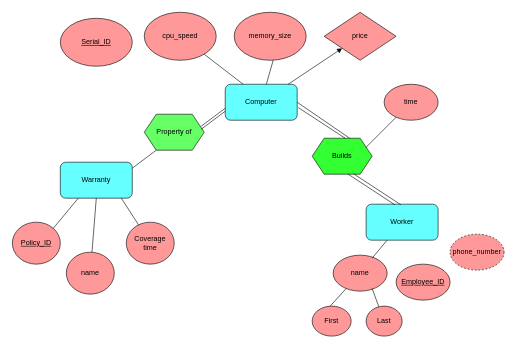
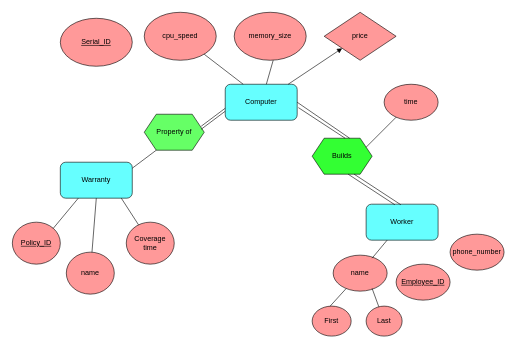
(477, 252) -> (477, 252)
